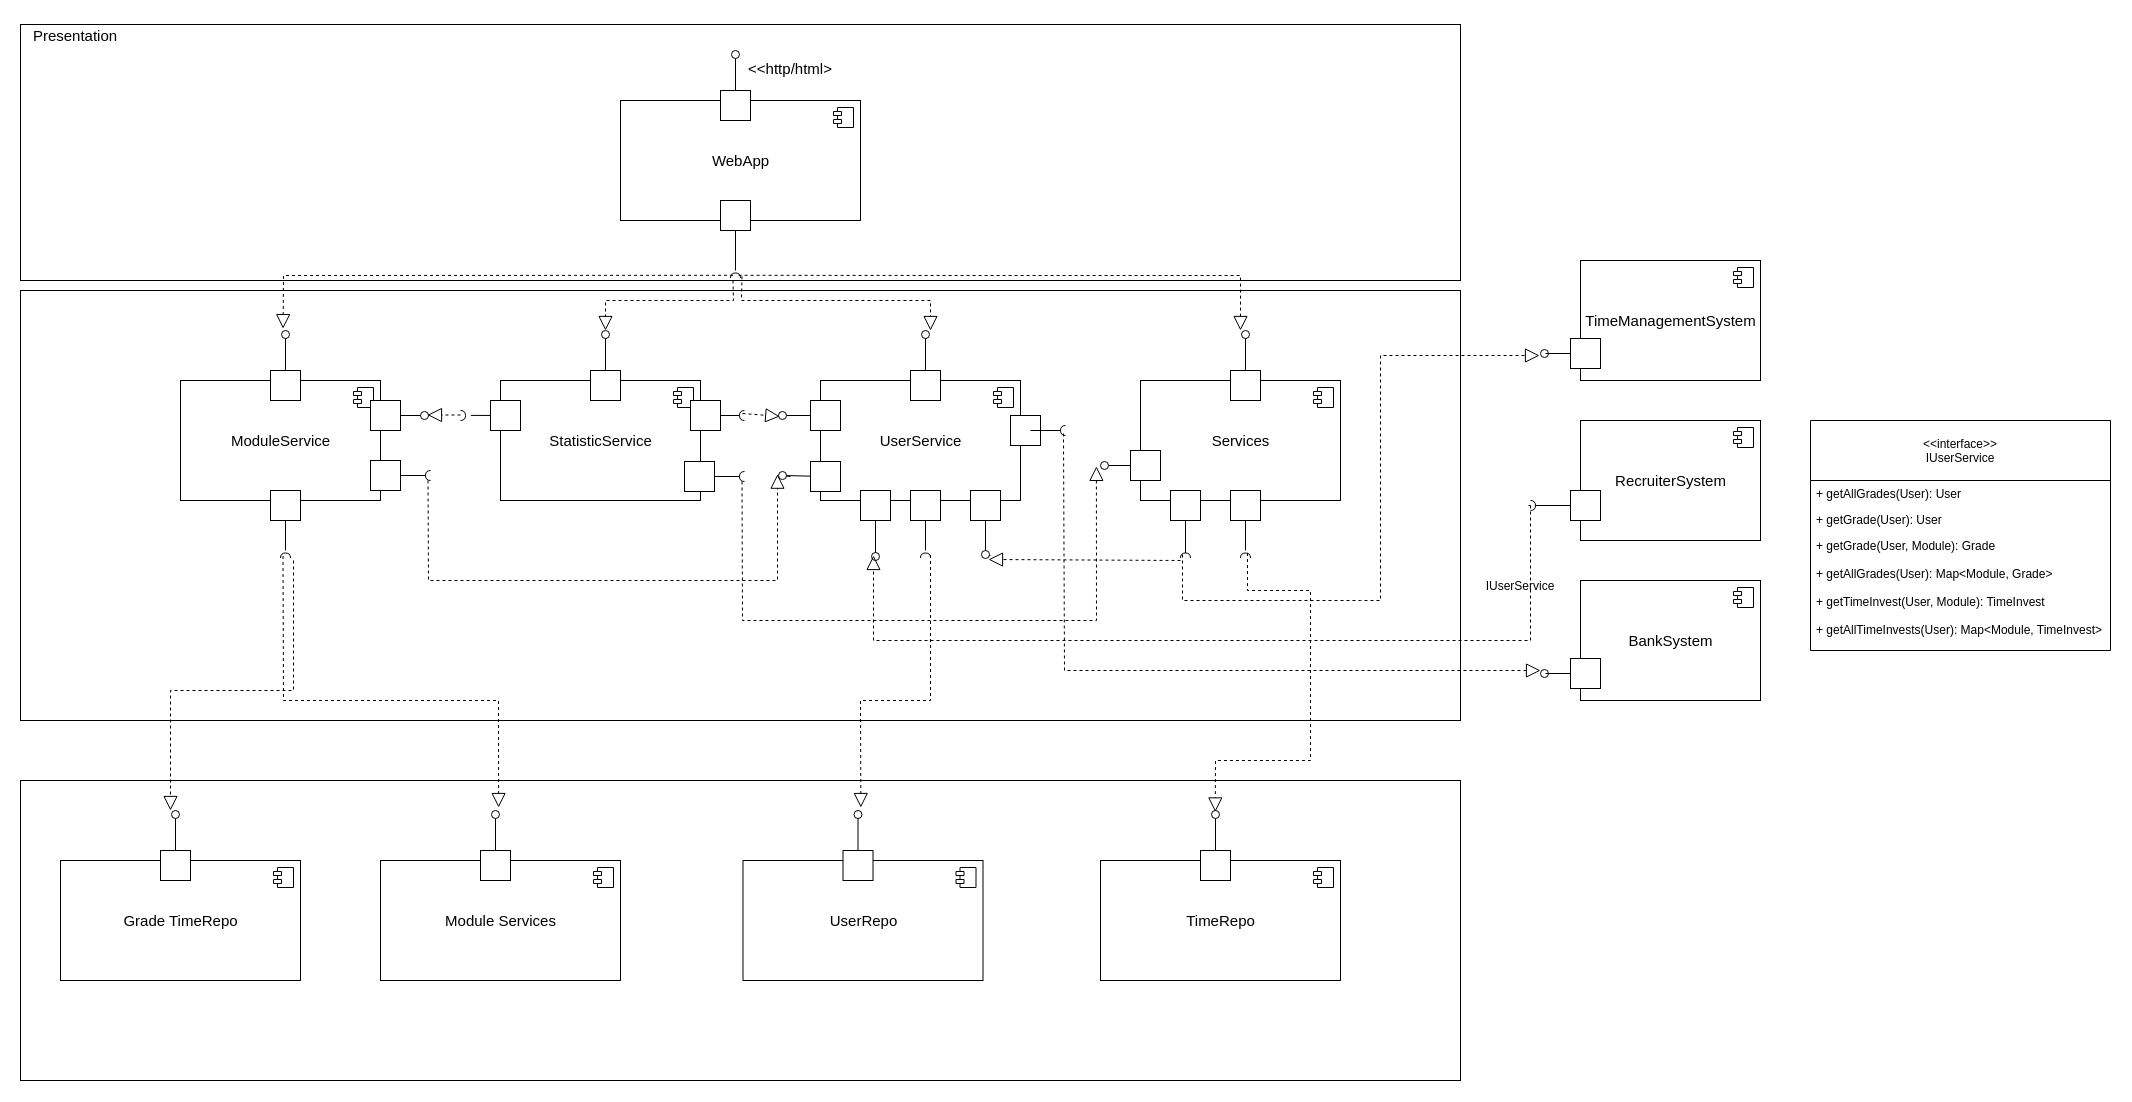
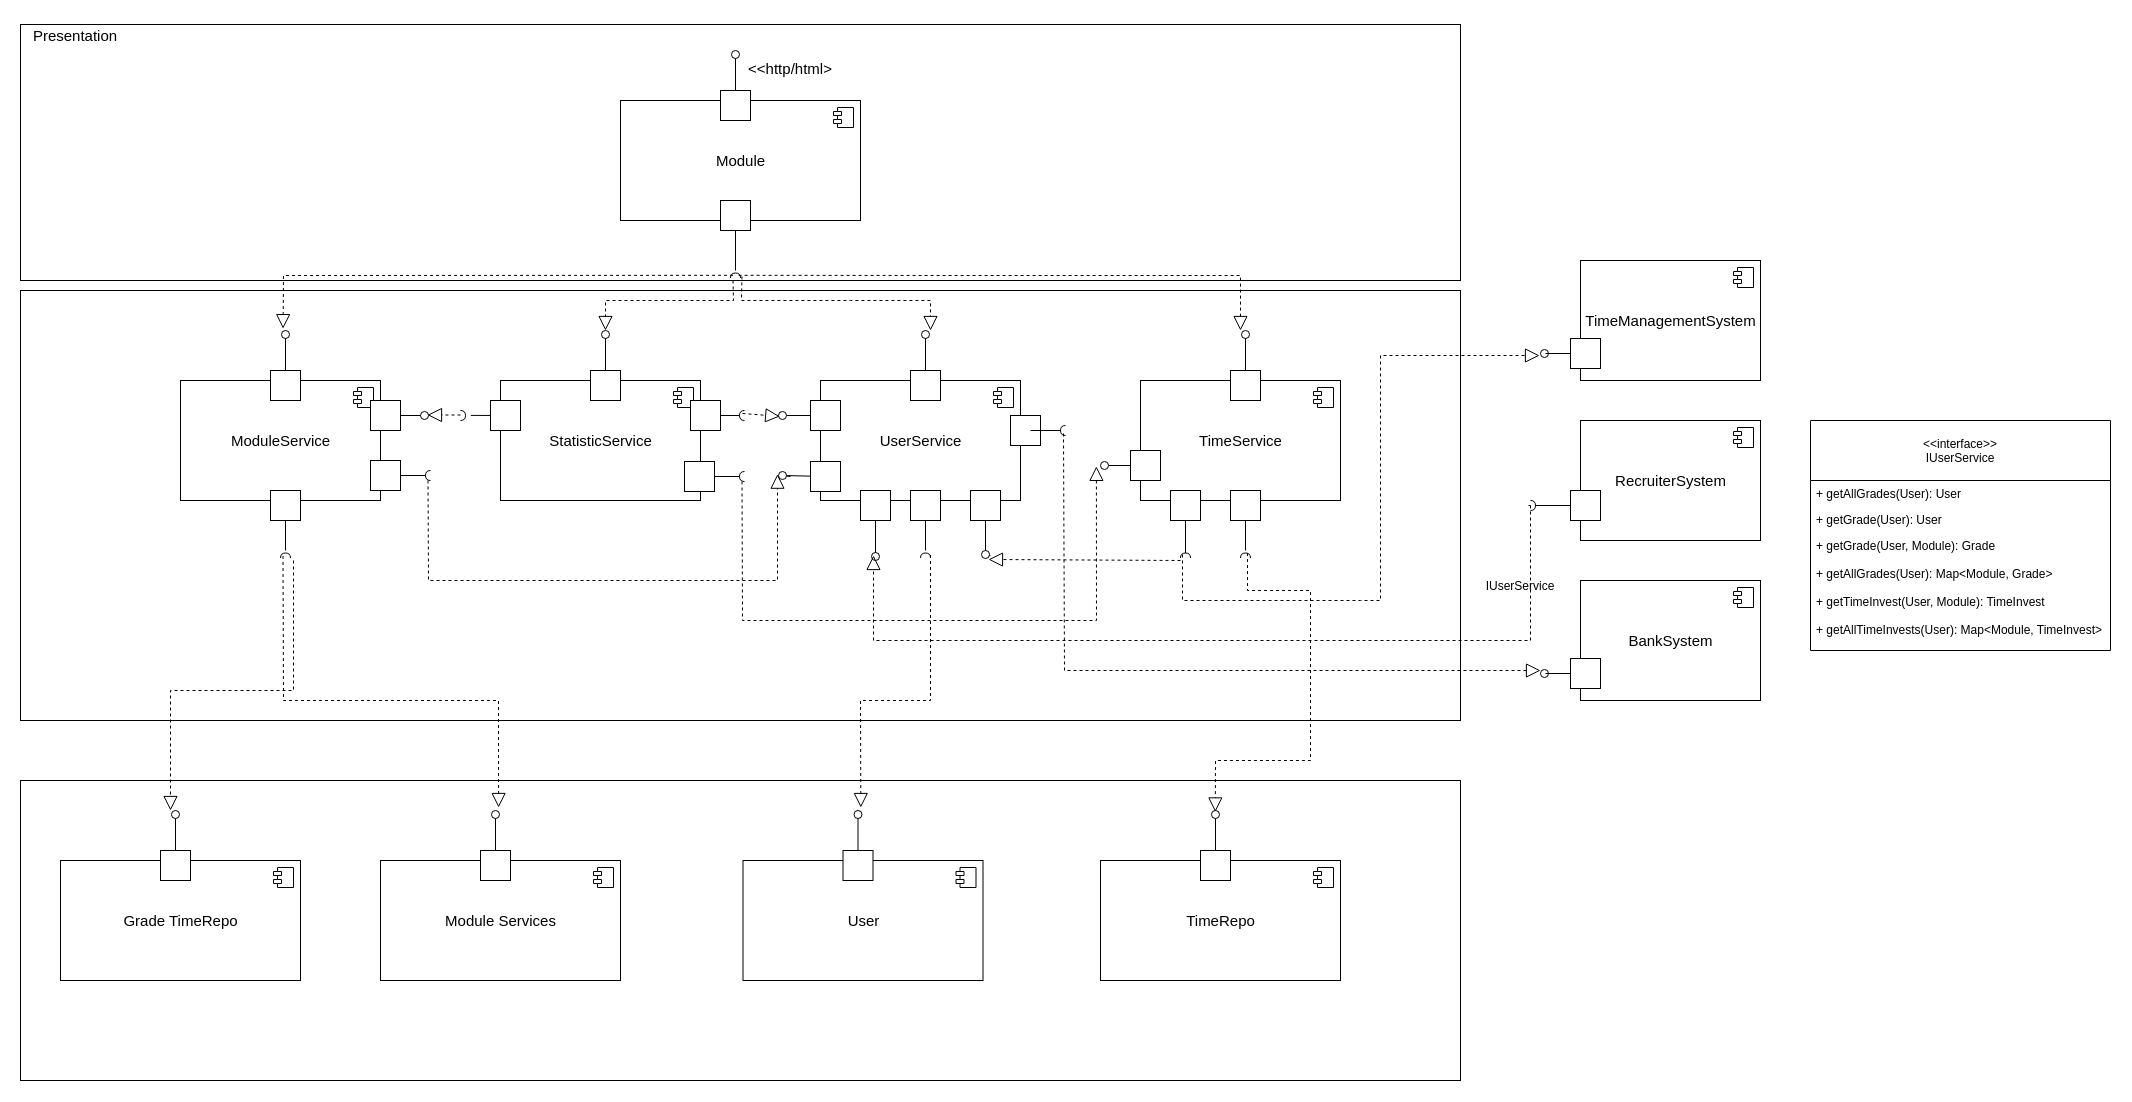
(741, 161) -> (741, 161)
(1241, 441) -> (1241, 441)
(864, 921) -> (864, 921)
